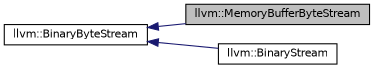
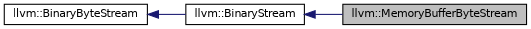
(172, 25) -> (329, 14)
